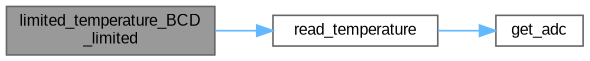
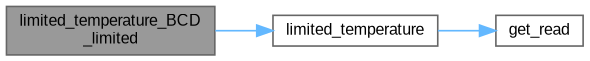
(355, 31) -> (355, 31)
(540, 31) -> (540, 31)
